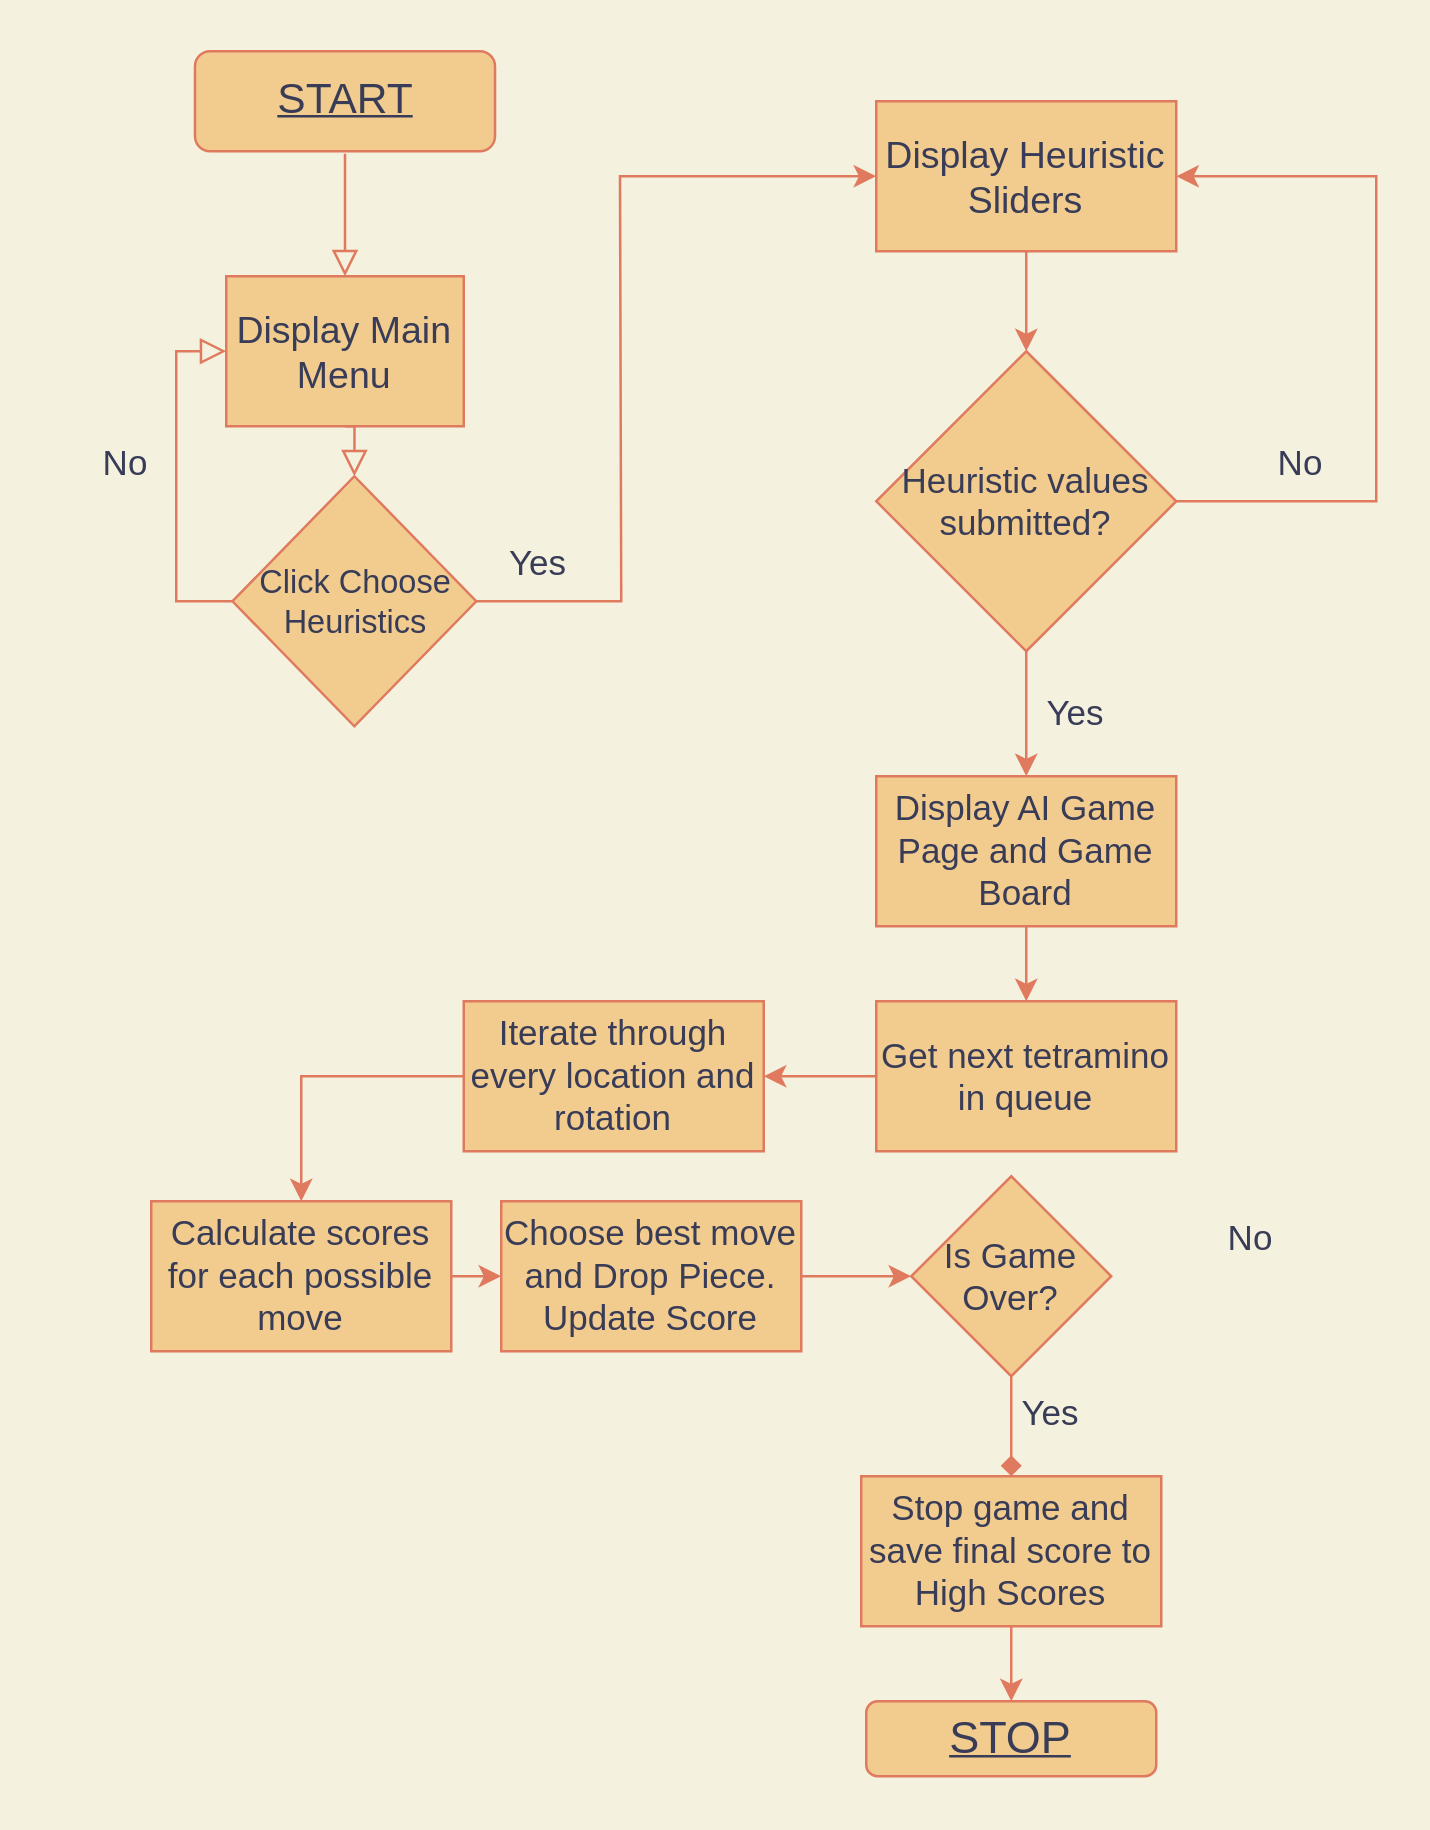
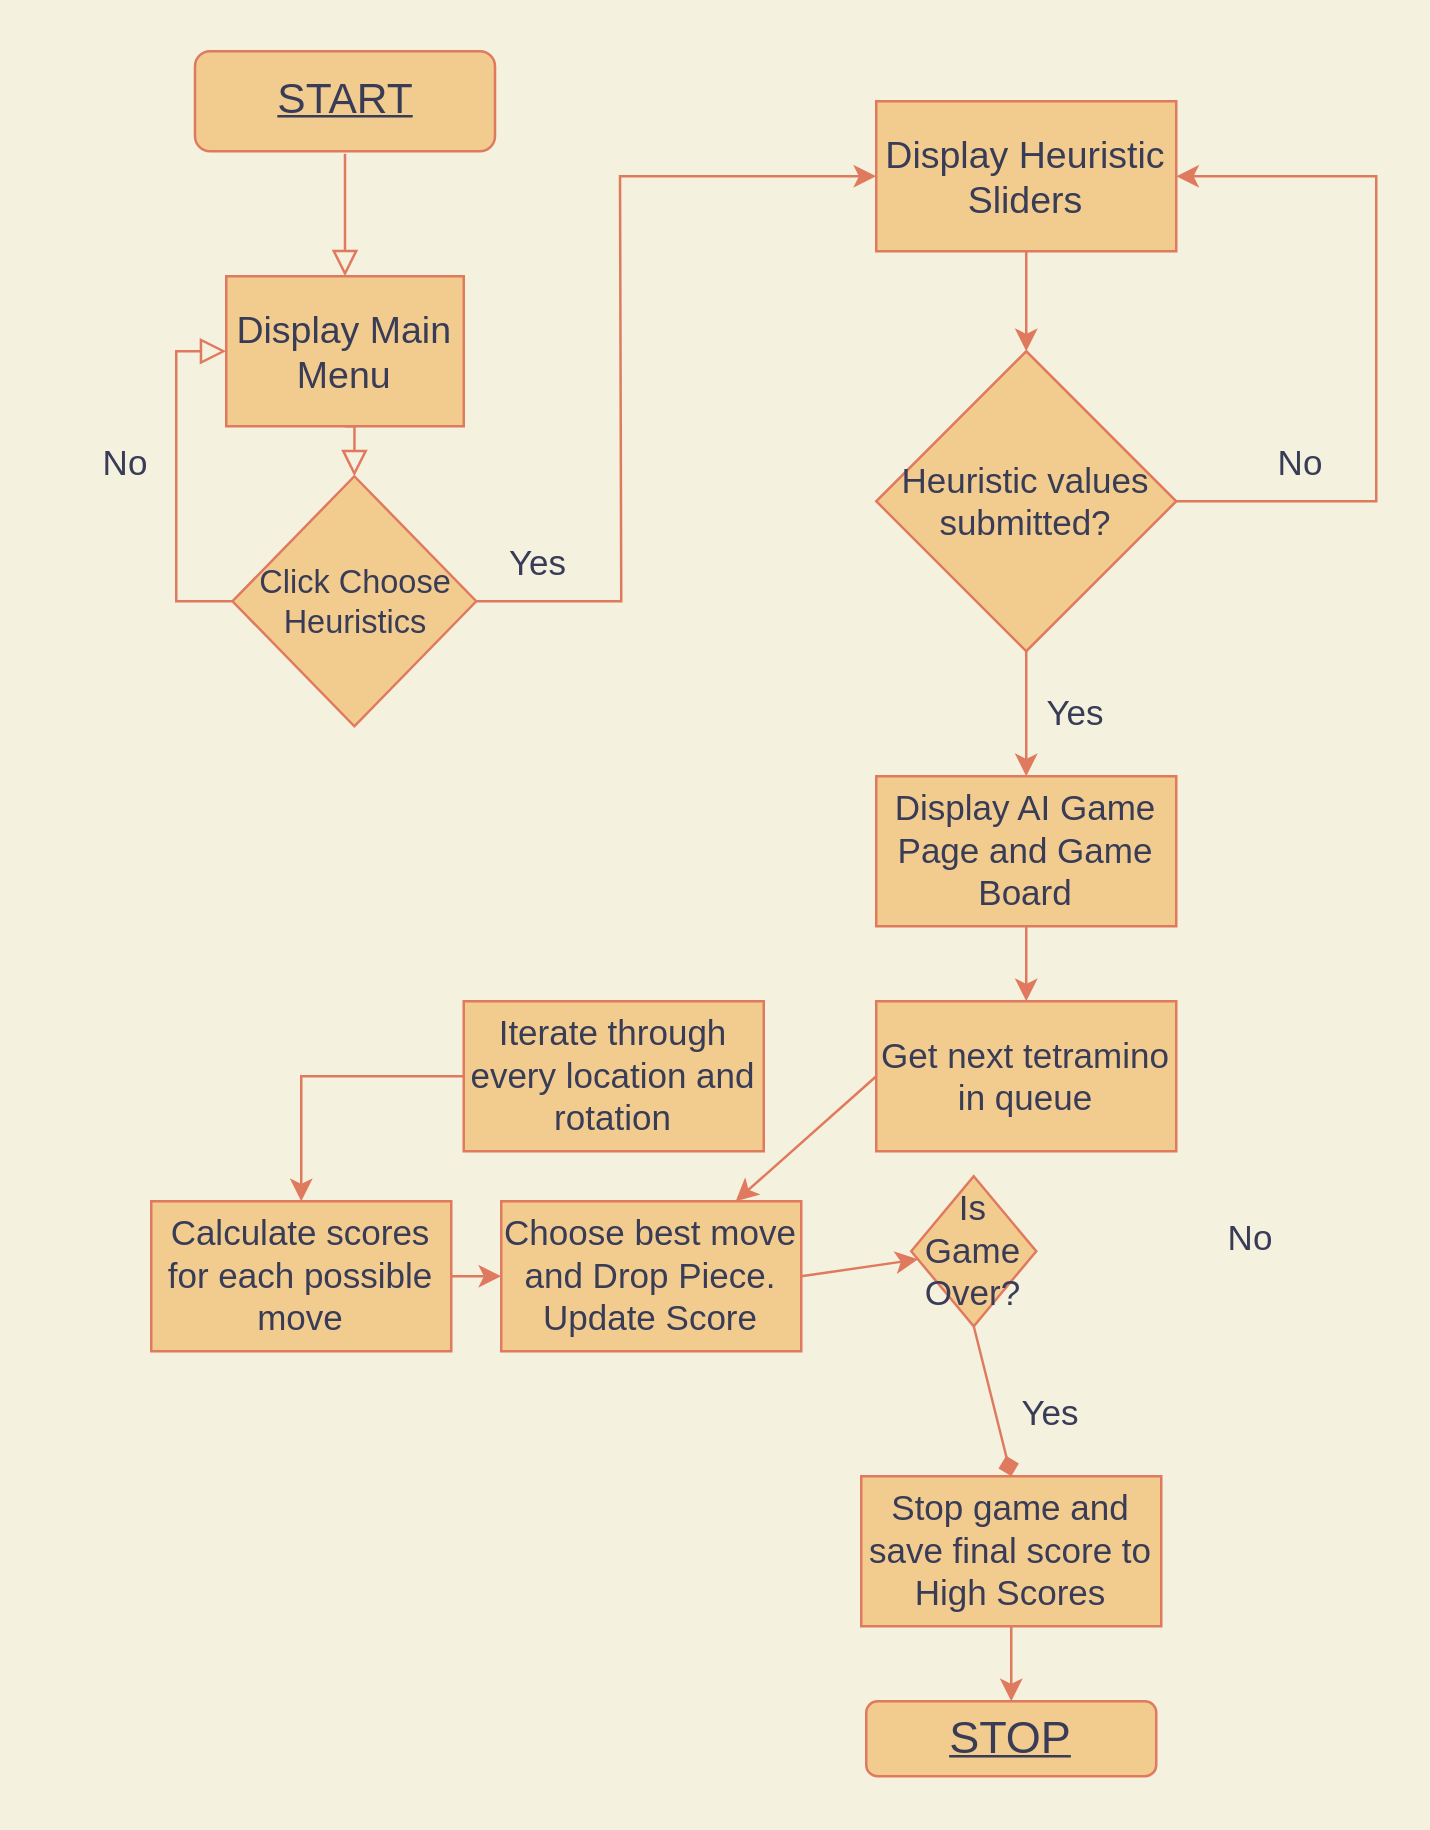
(828, 1076) -> (812, 1133)
(1011, 1276) -> (974, 1251)
